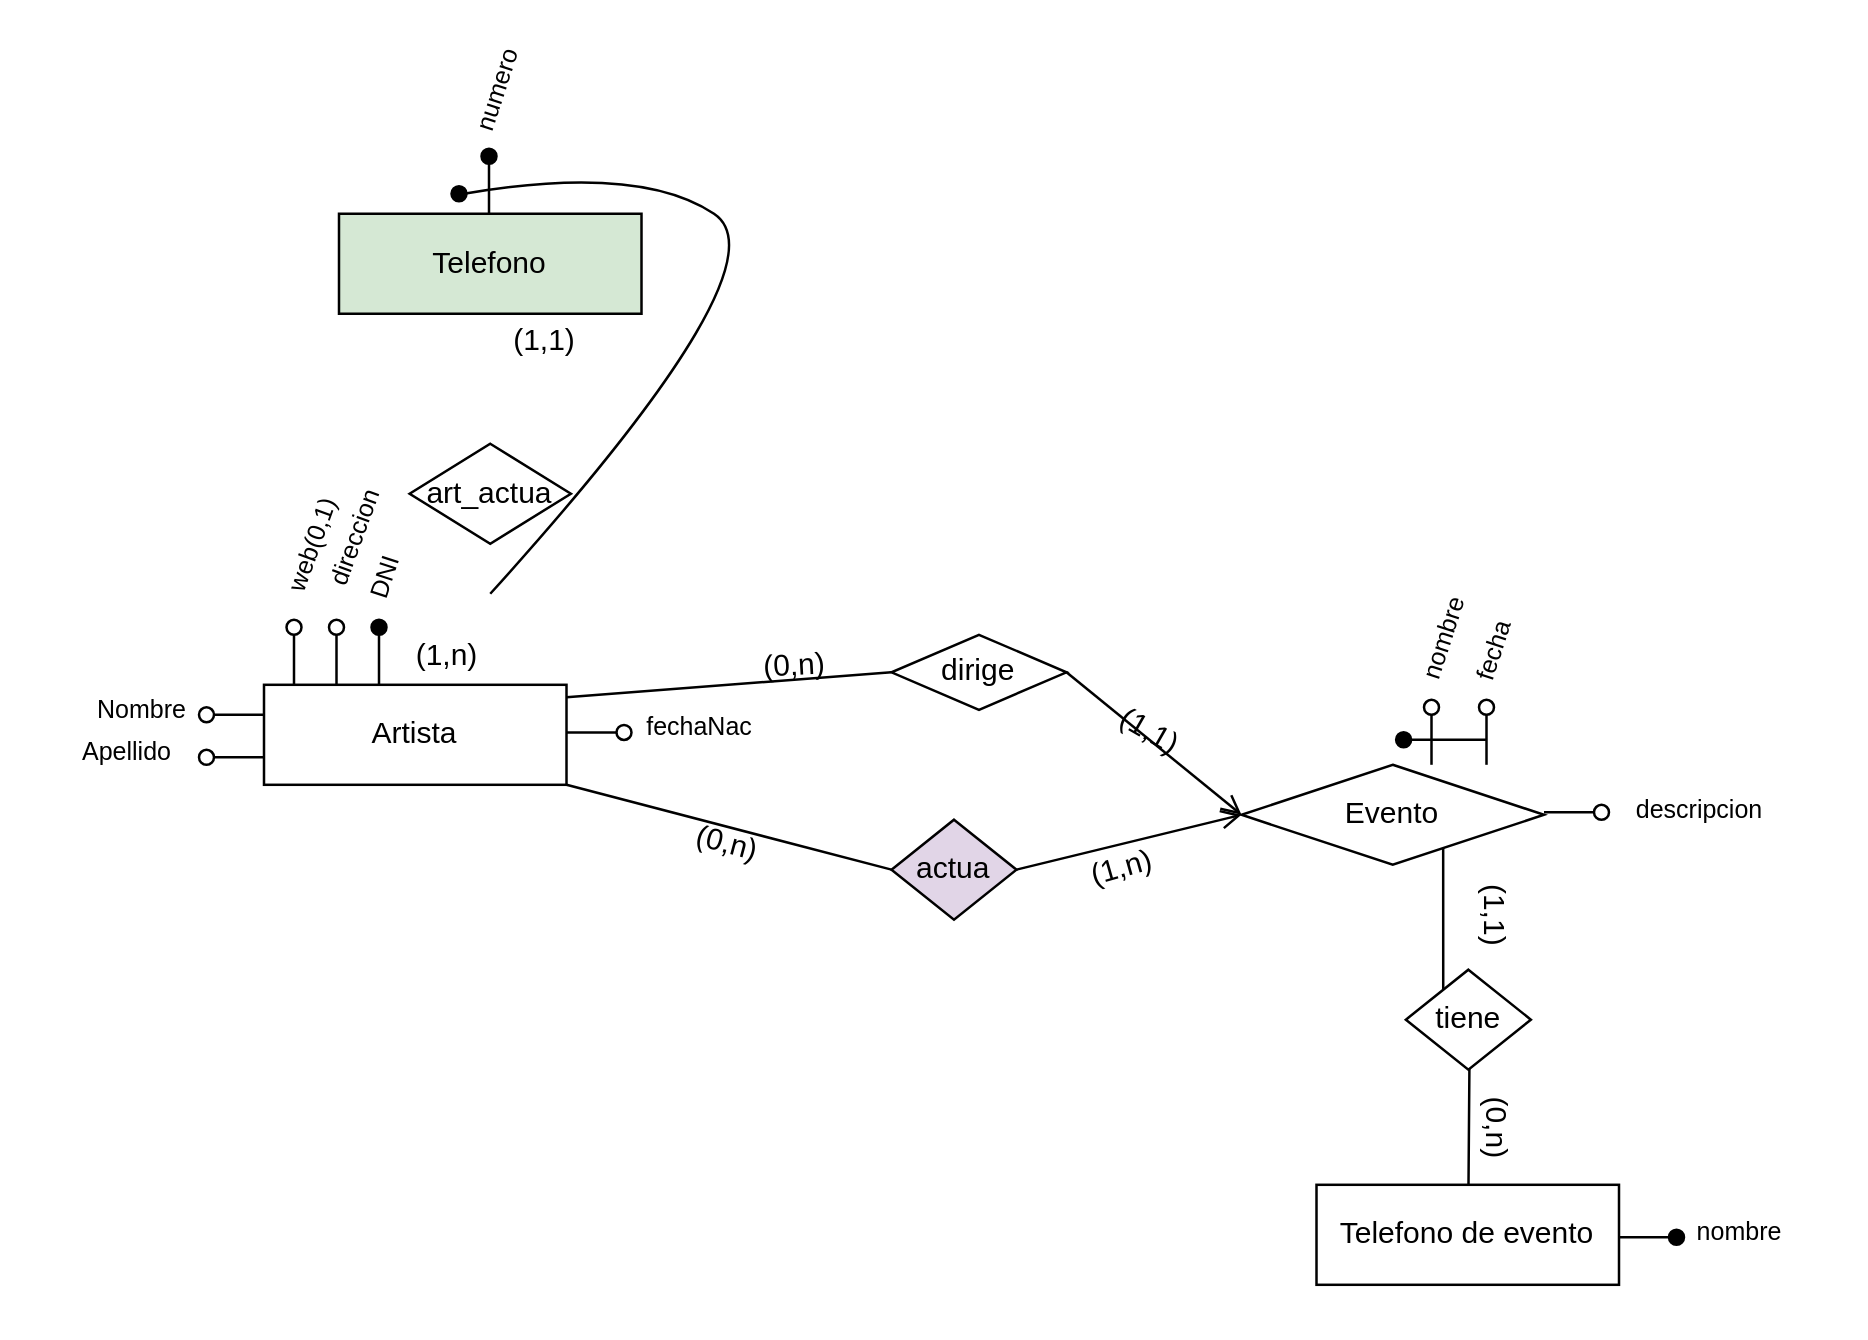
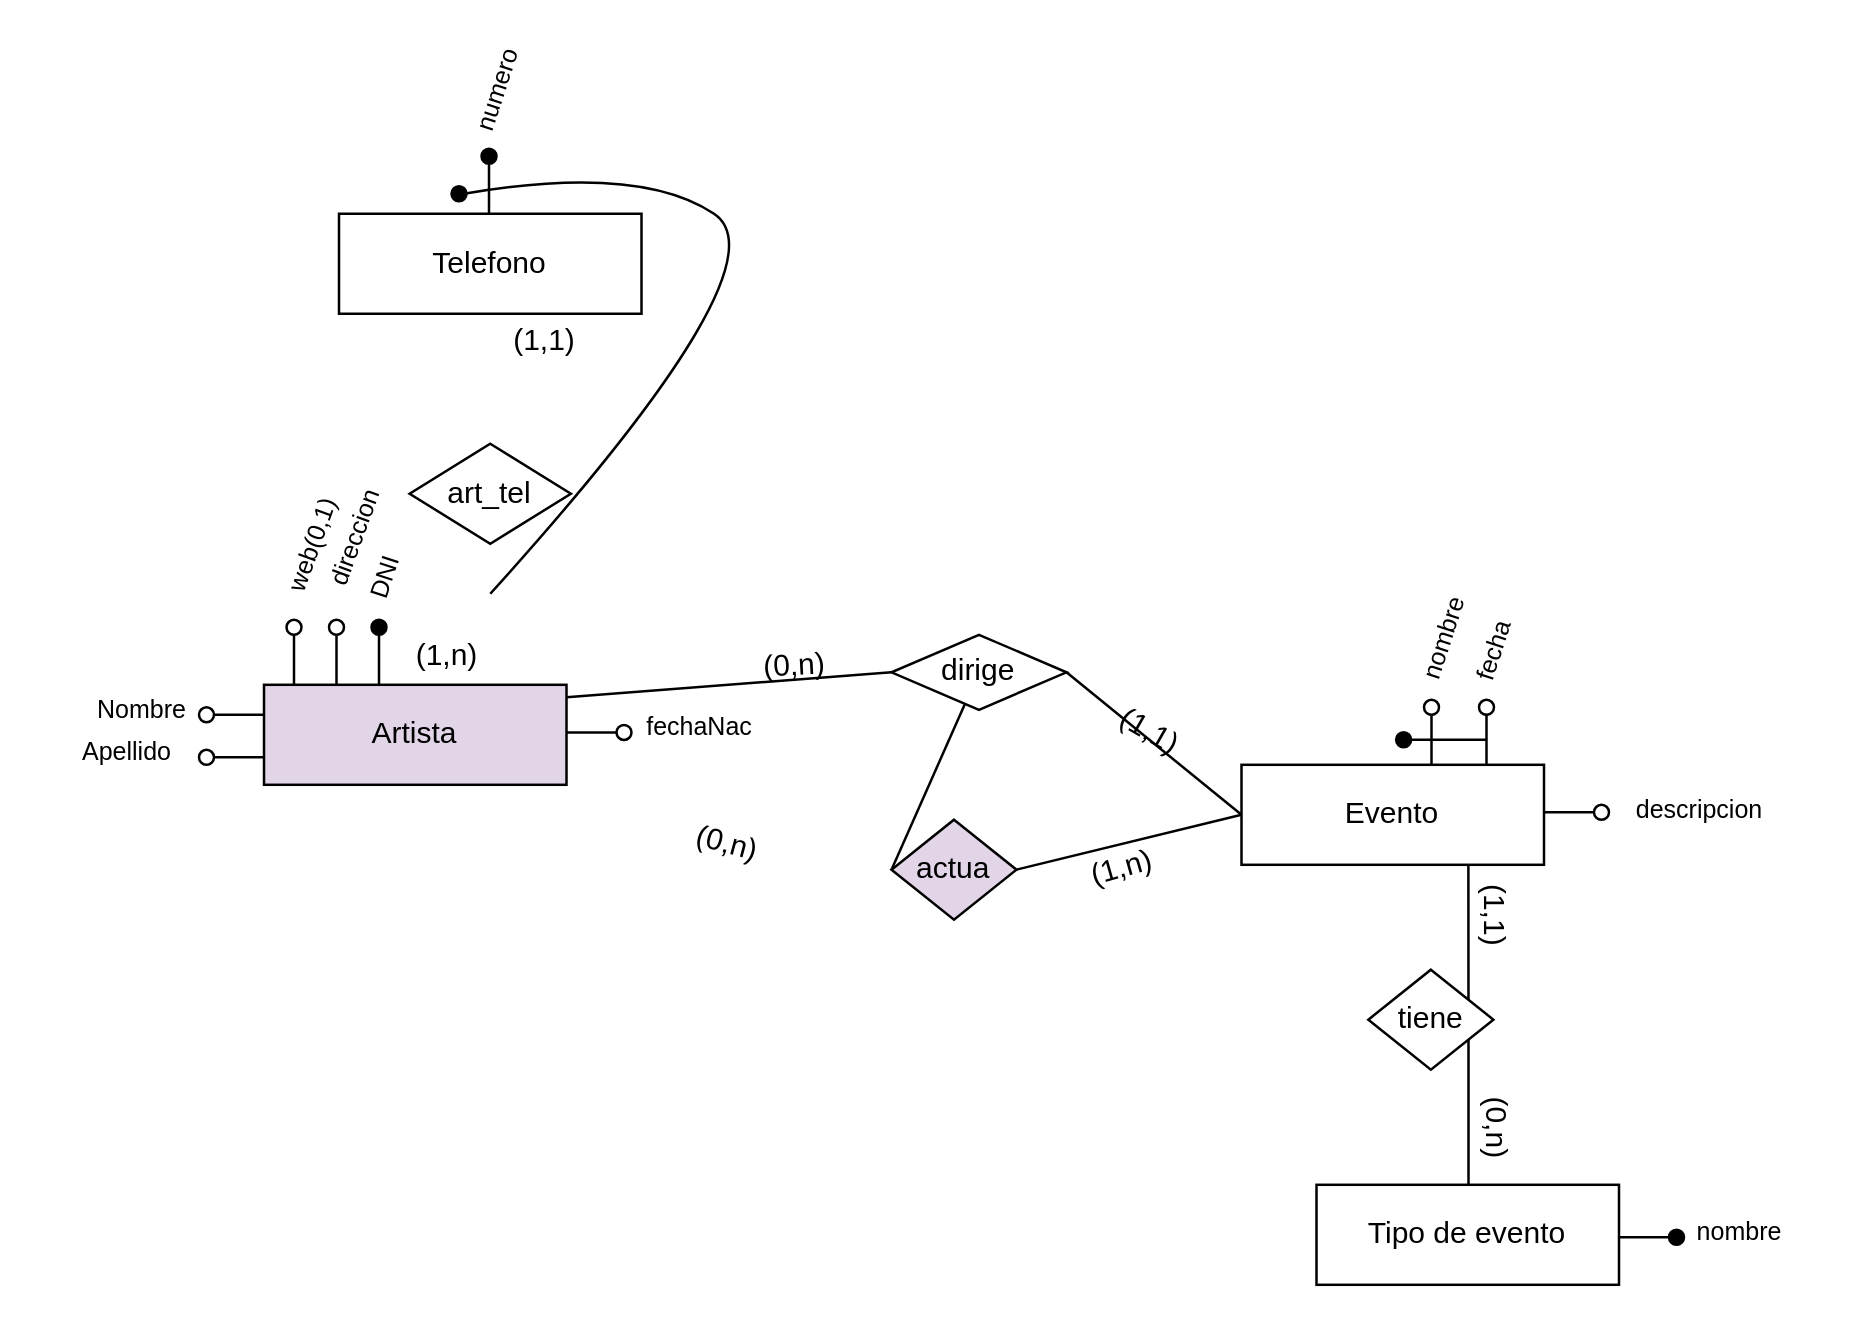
(490, 264) -> (490, 264)
(490, 494) -> (490, 494)
(415, 735) -> (415, 735)
(1235, 809) -> (1234, 809)
(1393, 815) -> (1393, 815)
(1232, 817) -> (1232, 817)
(729, 827) -> (928, 787)
(1468, 1020) -> (1431, 1020)
(1468, 1234) -> (1468, 1234)
